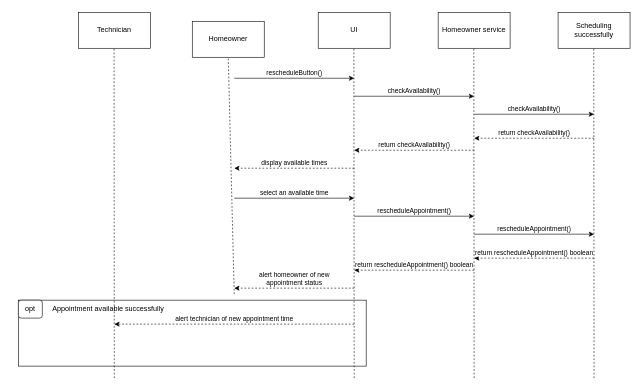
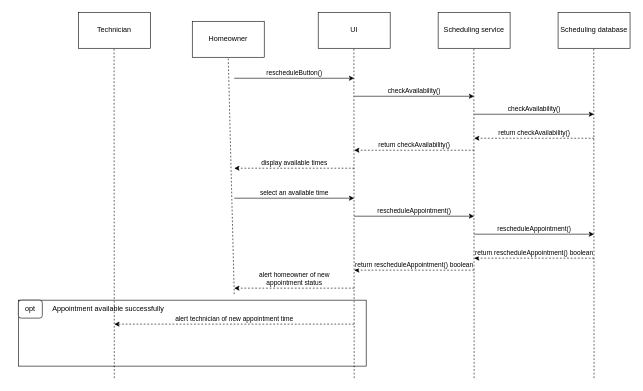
(474, 30) -> (474, 30)
(594, 30) -> (594, 30)
